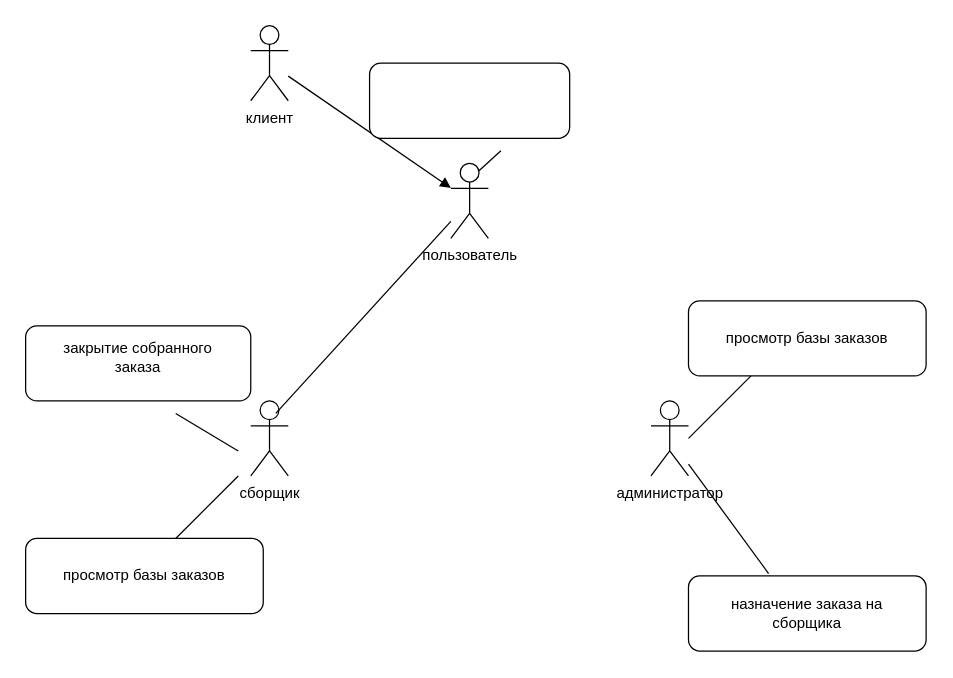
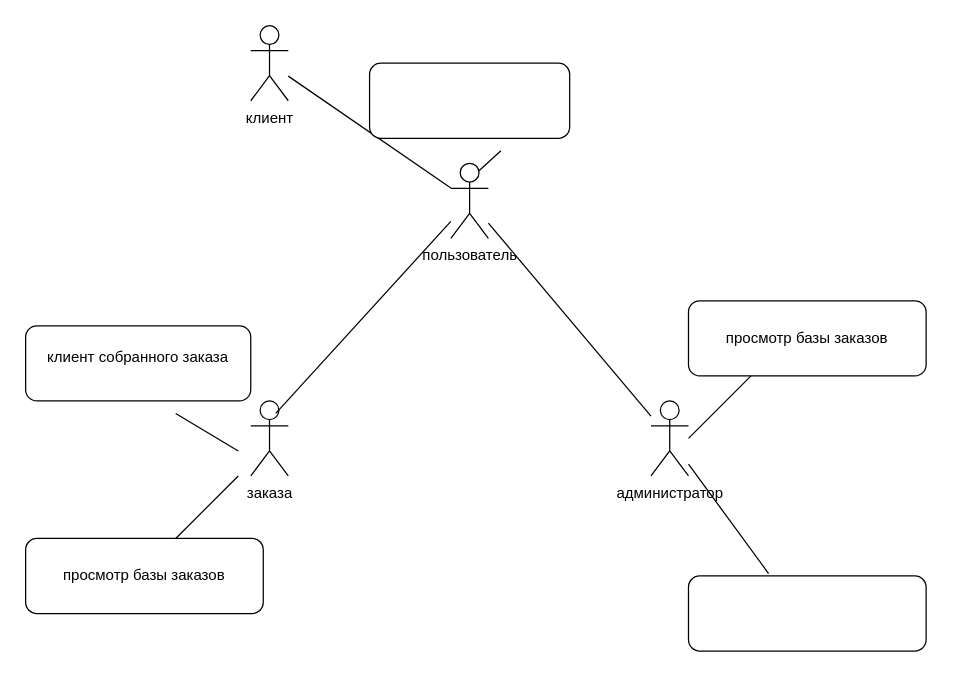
(441, 181) -> (445, 184)
none -> (569, 319)
(138, 357) -> (138, 357)
(270, 493) -> (270, 493)
(807, 613) -> none
